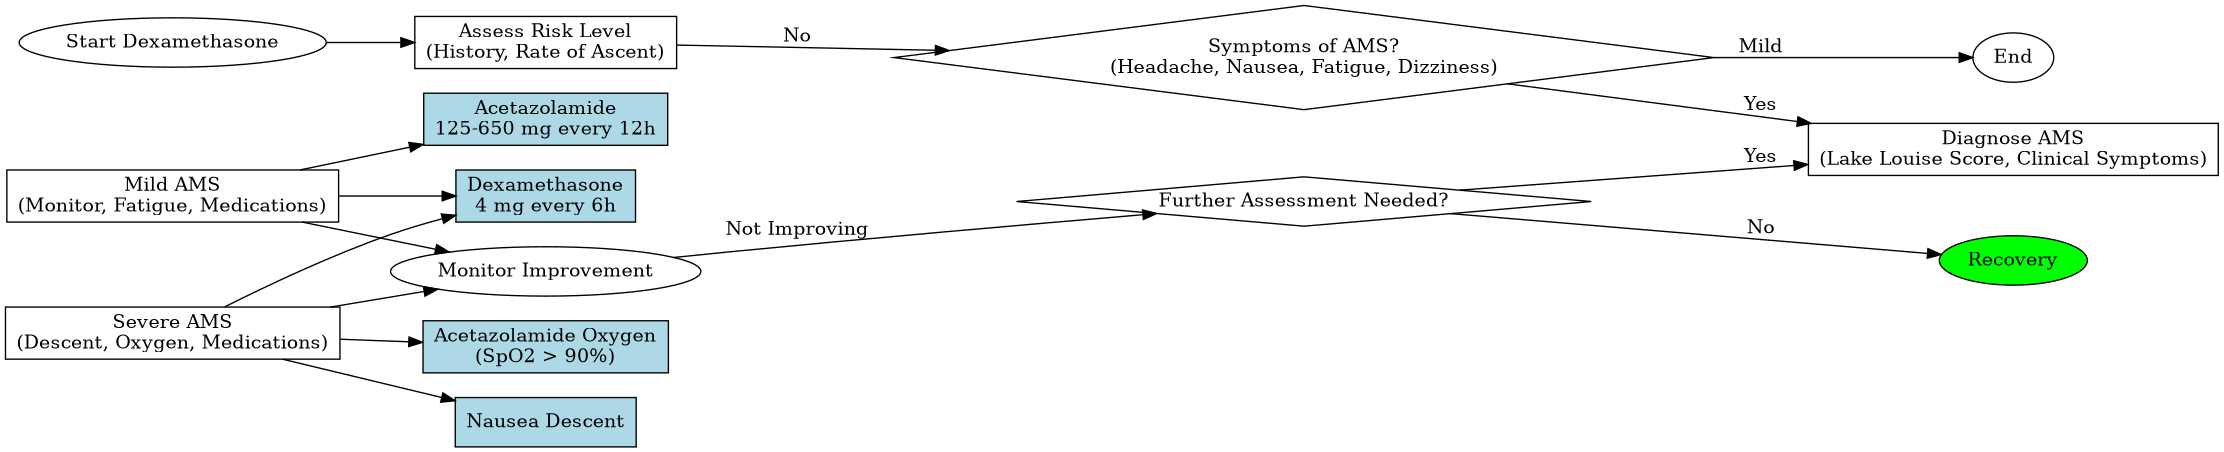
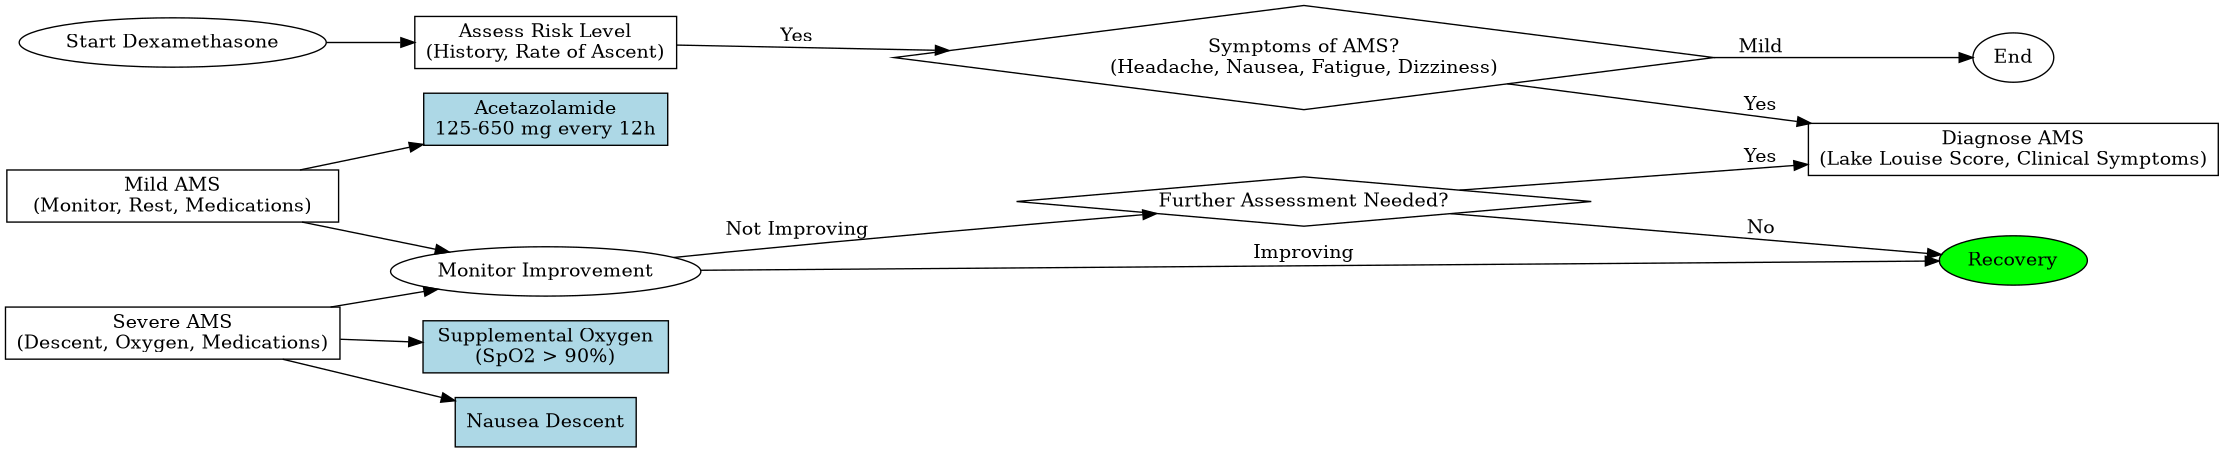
(797, 36) -> (797, 36)
(173, 196) -> (173, 196)
(546, 196) -> none
none -> (1313, 266)
(546, 347) -> (546, 347)
